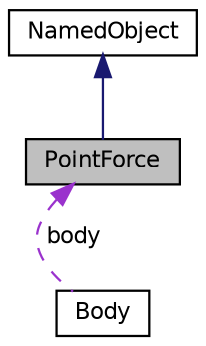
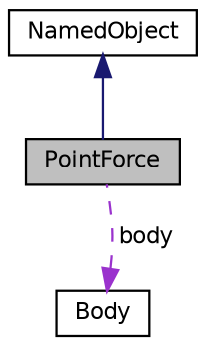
(39, 249) -> (112, 226)
